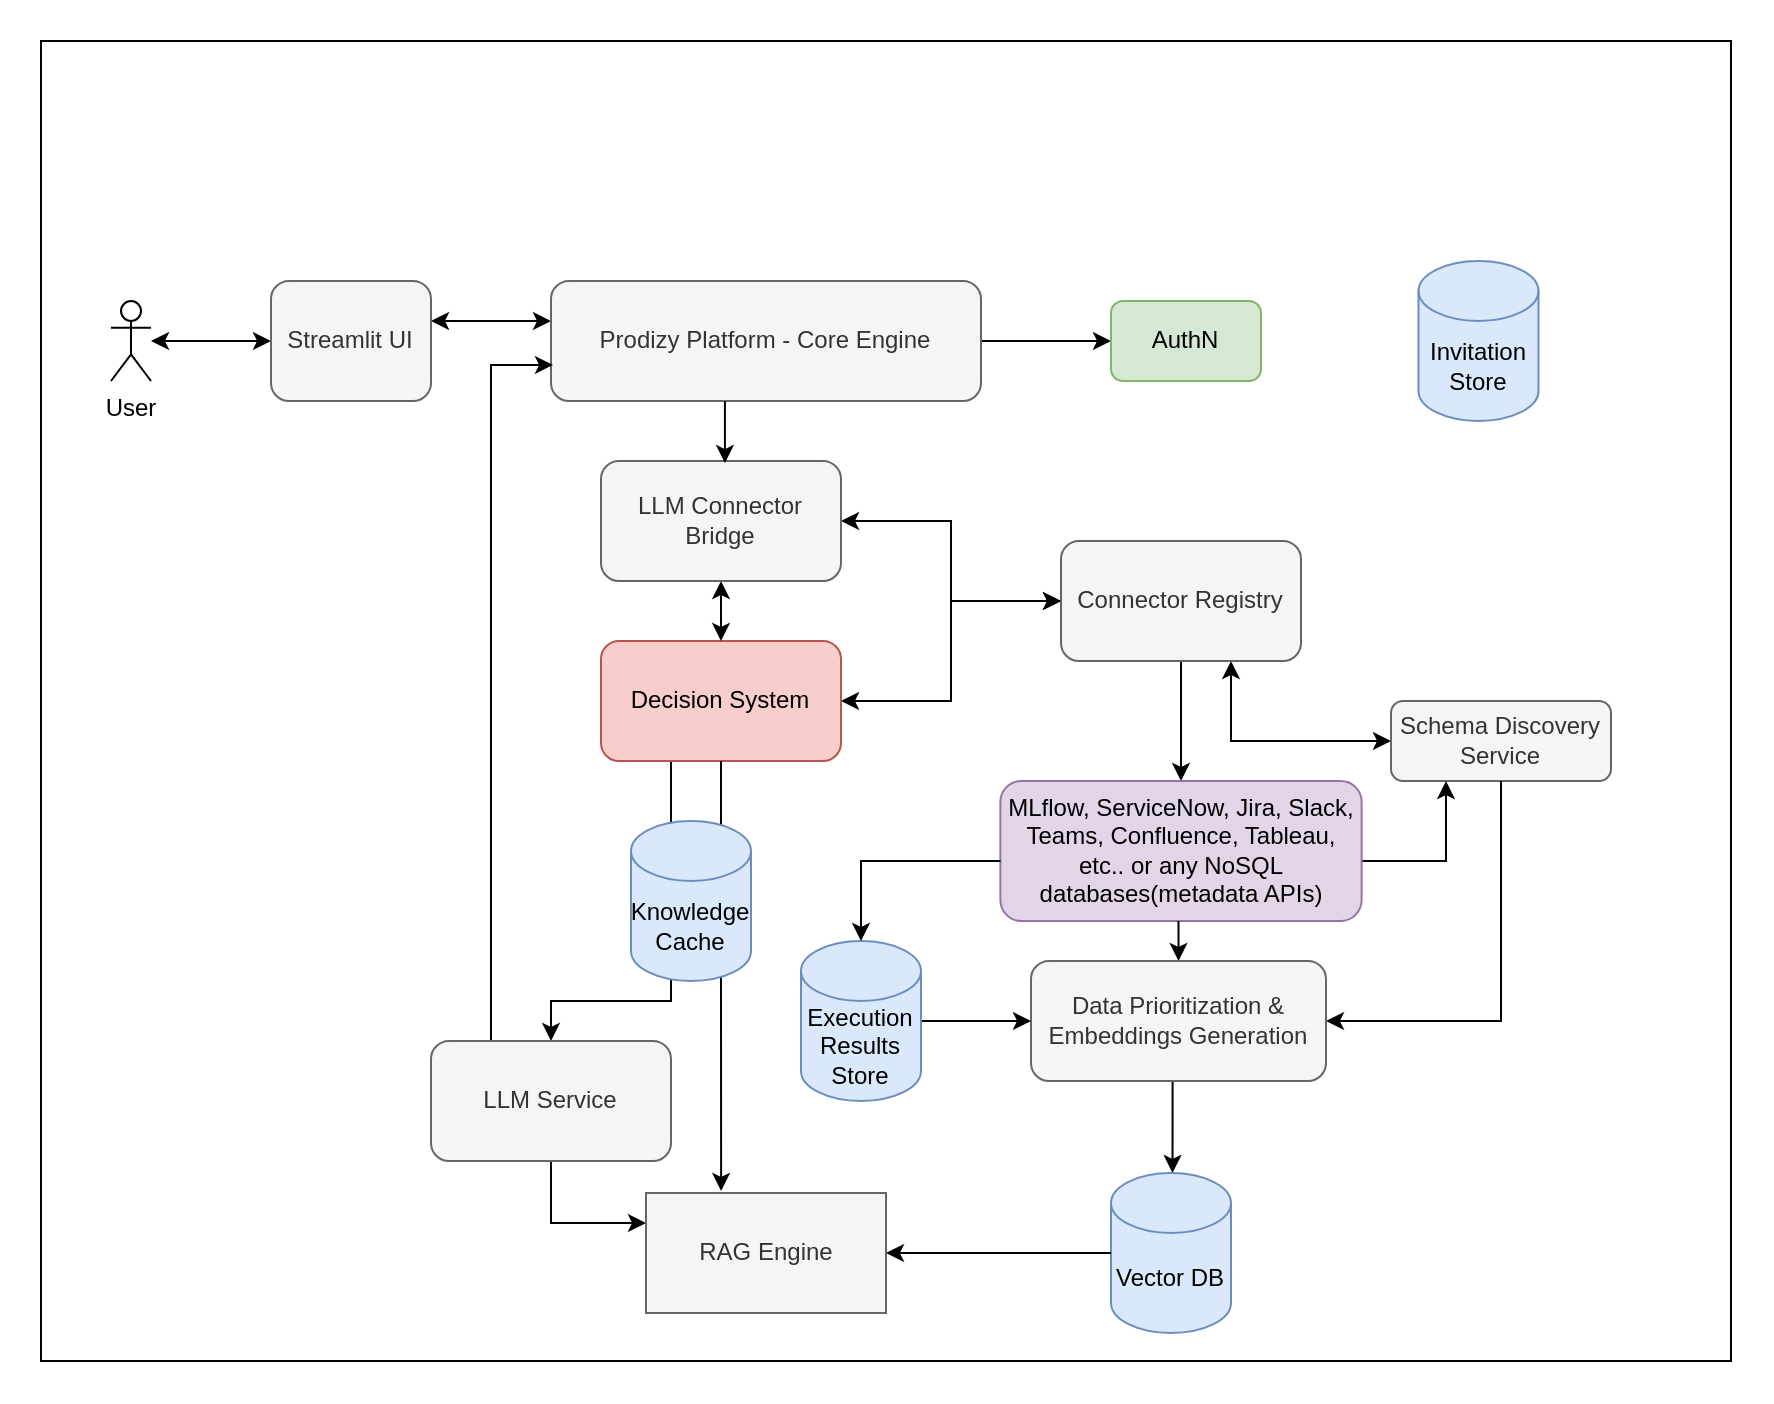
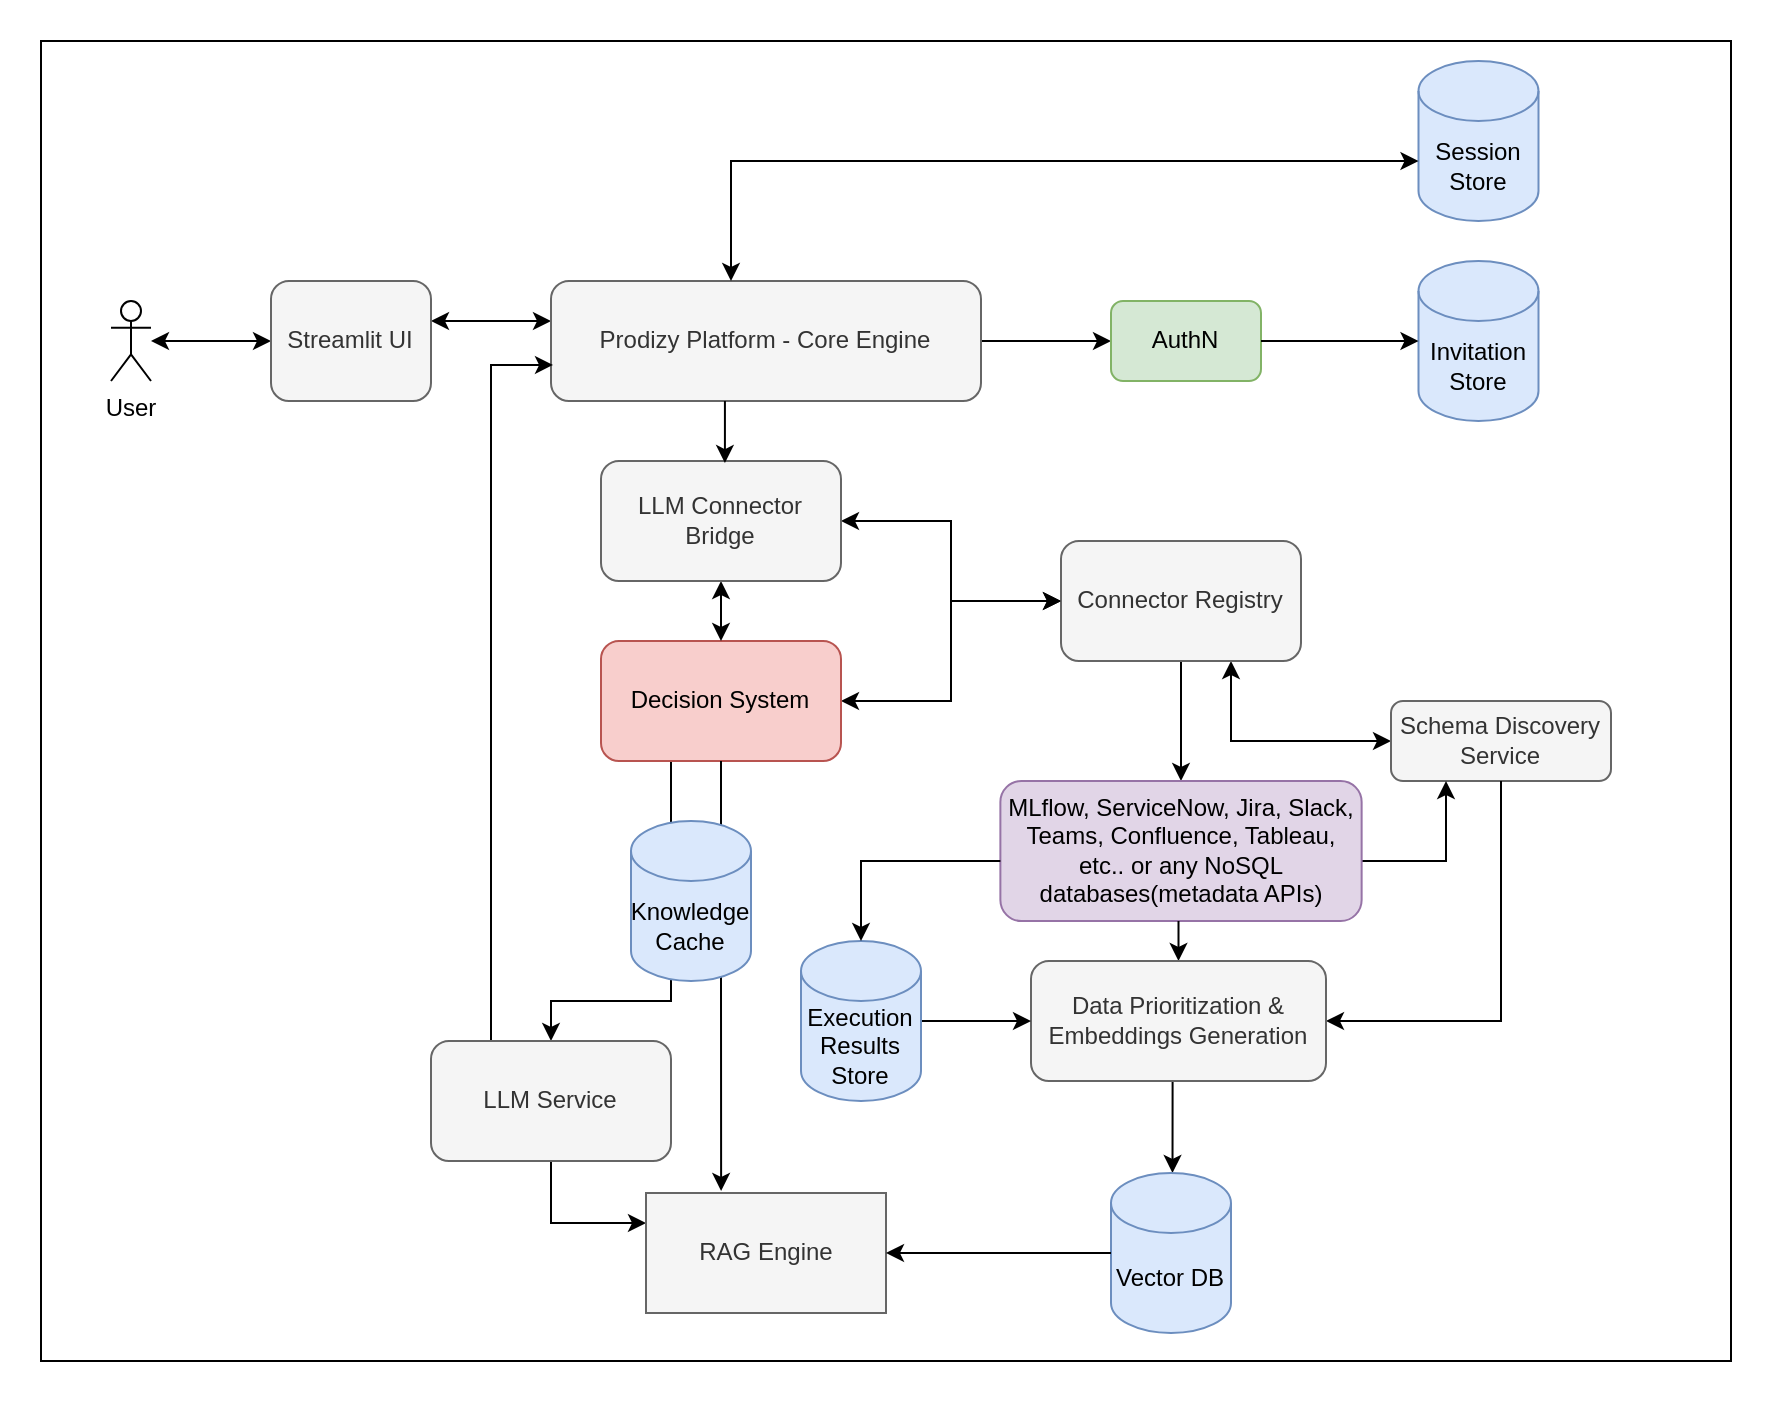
none -> (1479, 141)
none -> (1014, 161)
none -> (1333, 341)
